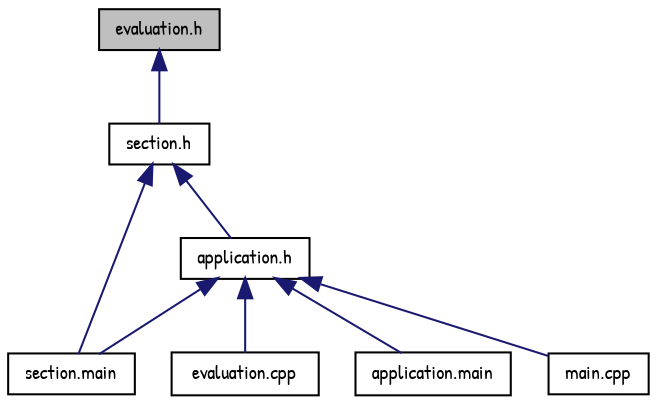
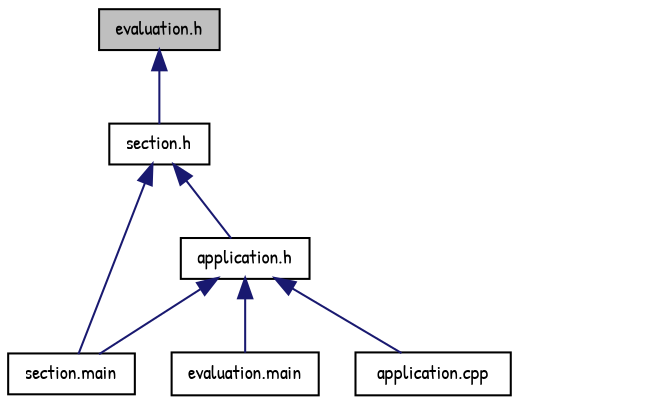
(245, 374) -> (245, 374)
(433, 374) -> (433, 374)
(599, 374) -> none
